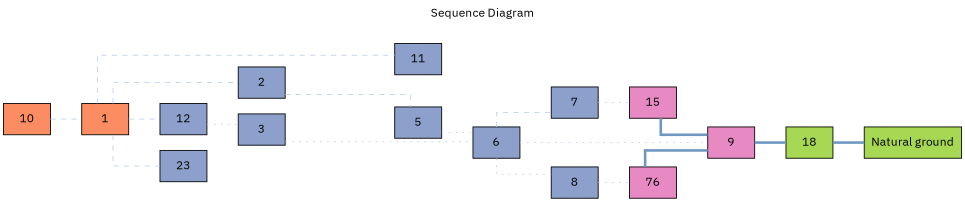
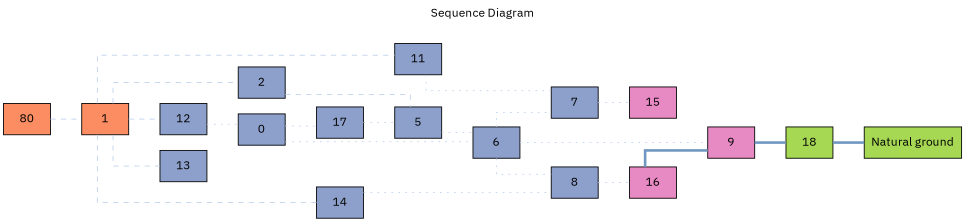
none -> (481, 91)
(517, 113) -> (517, 113)
(27, 119) -> (27, 119)
none -> (340, 123)
(262, 130) -> (262, 130)
(676, 135) -> none
(183, 166) -> (183, 166)
(653, 183) -> (653, 183)
none -> (340, 203)
